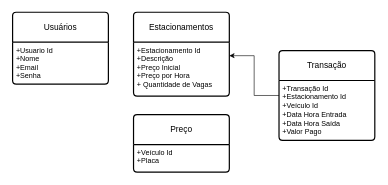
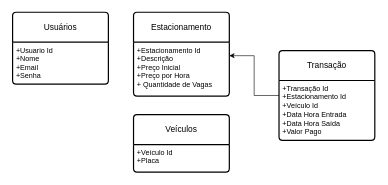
(182, 27) -> (182, 27)
(182, 130) -> (182, 130)
